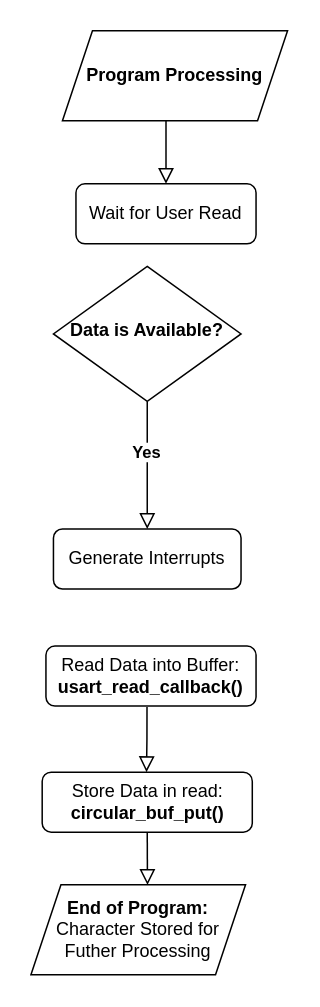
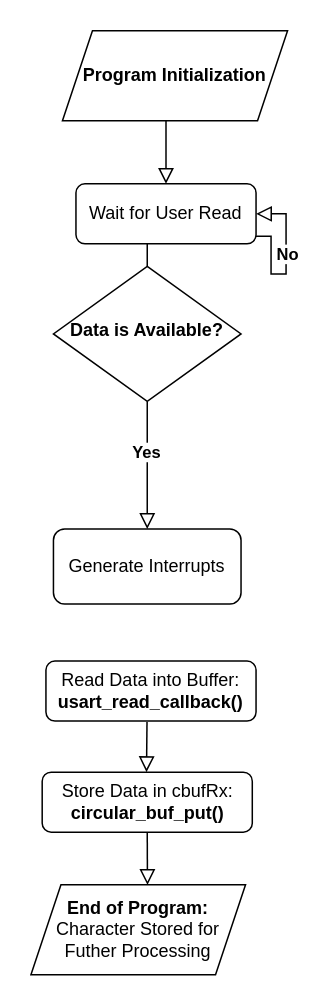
(175, 76) -> (175, 76)
none -> (286, 272)
(147, 559) -> (147, 566)
(151, 676) -> (151, 691)
(148, 802) -> (148, 802)
